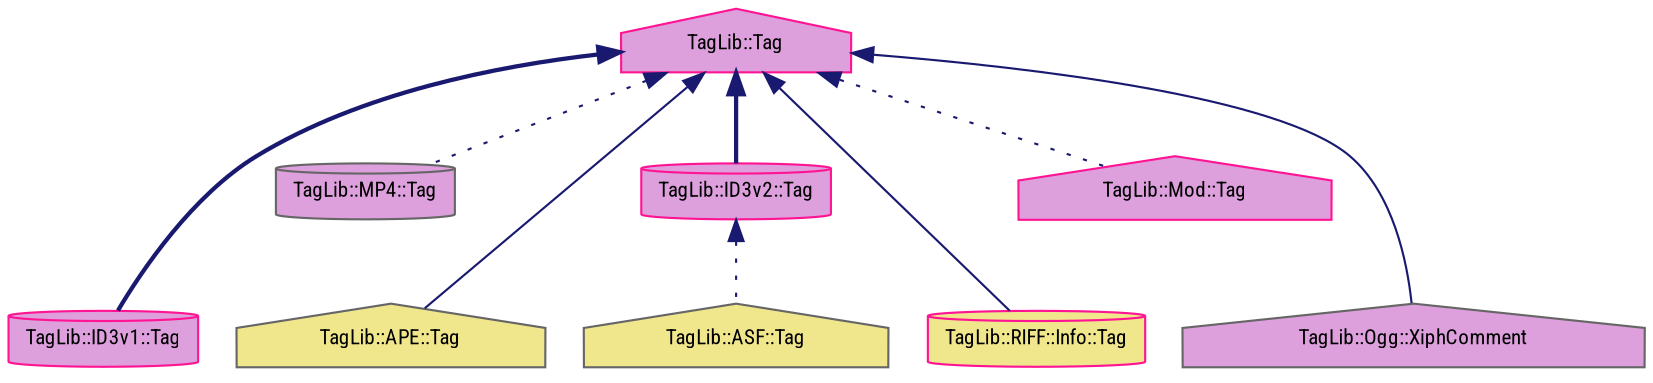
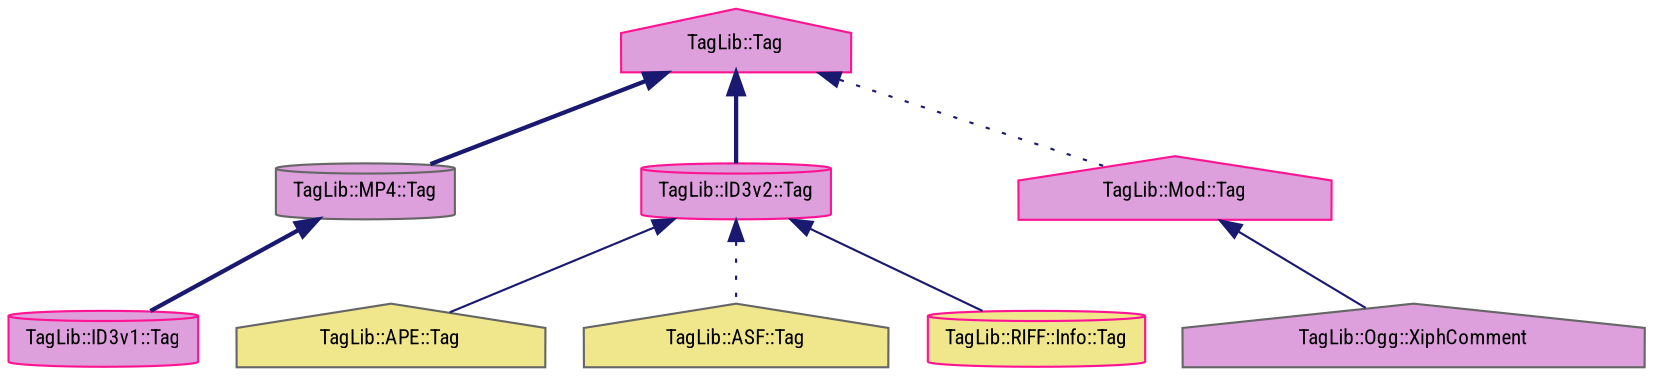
(1197, 99) -> (1302, 270)
(323, 122) -> (225, 270)
(538, 122) -> (538, 122)
(556, 198) -> (552, 270)
(895, 199) -> (896, 270)
